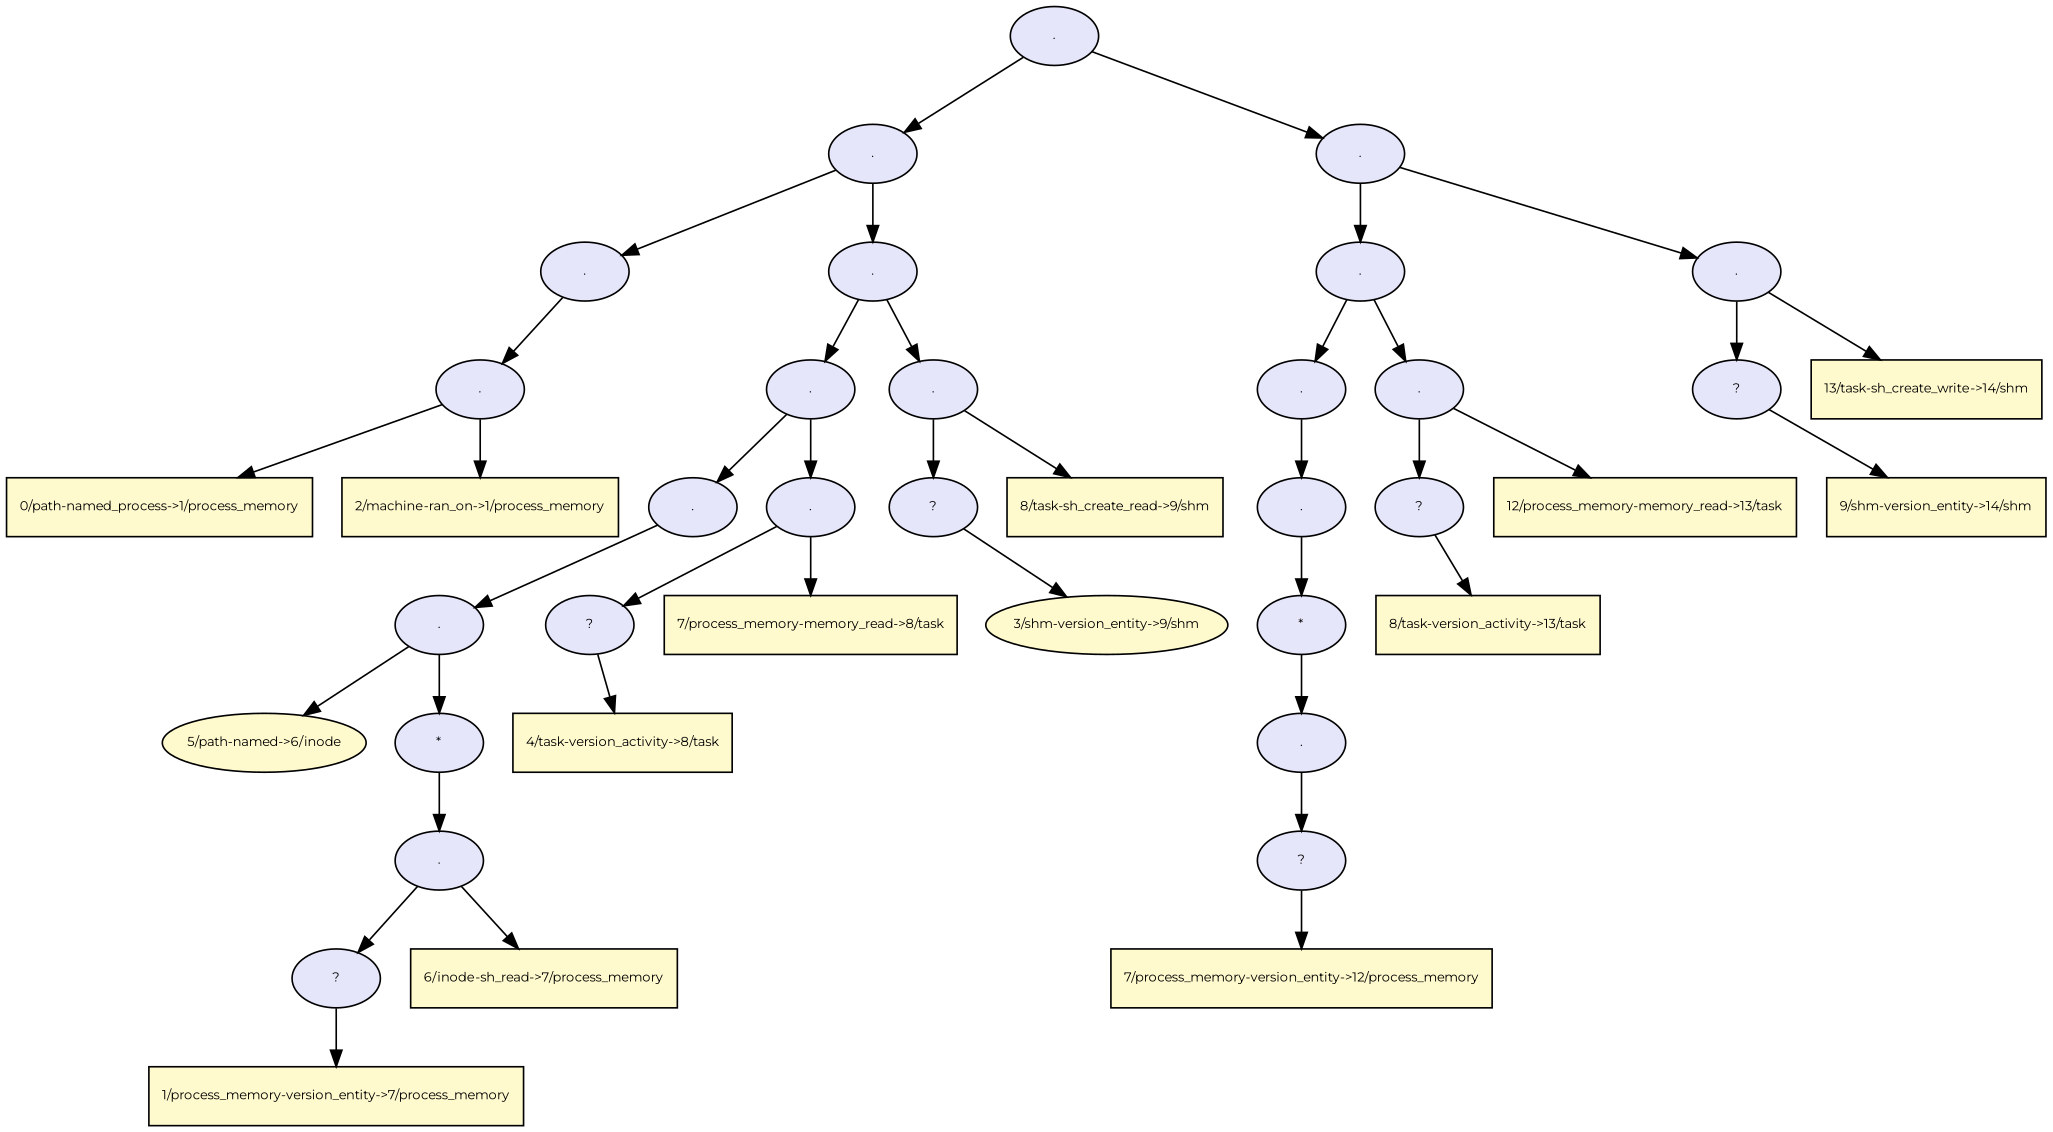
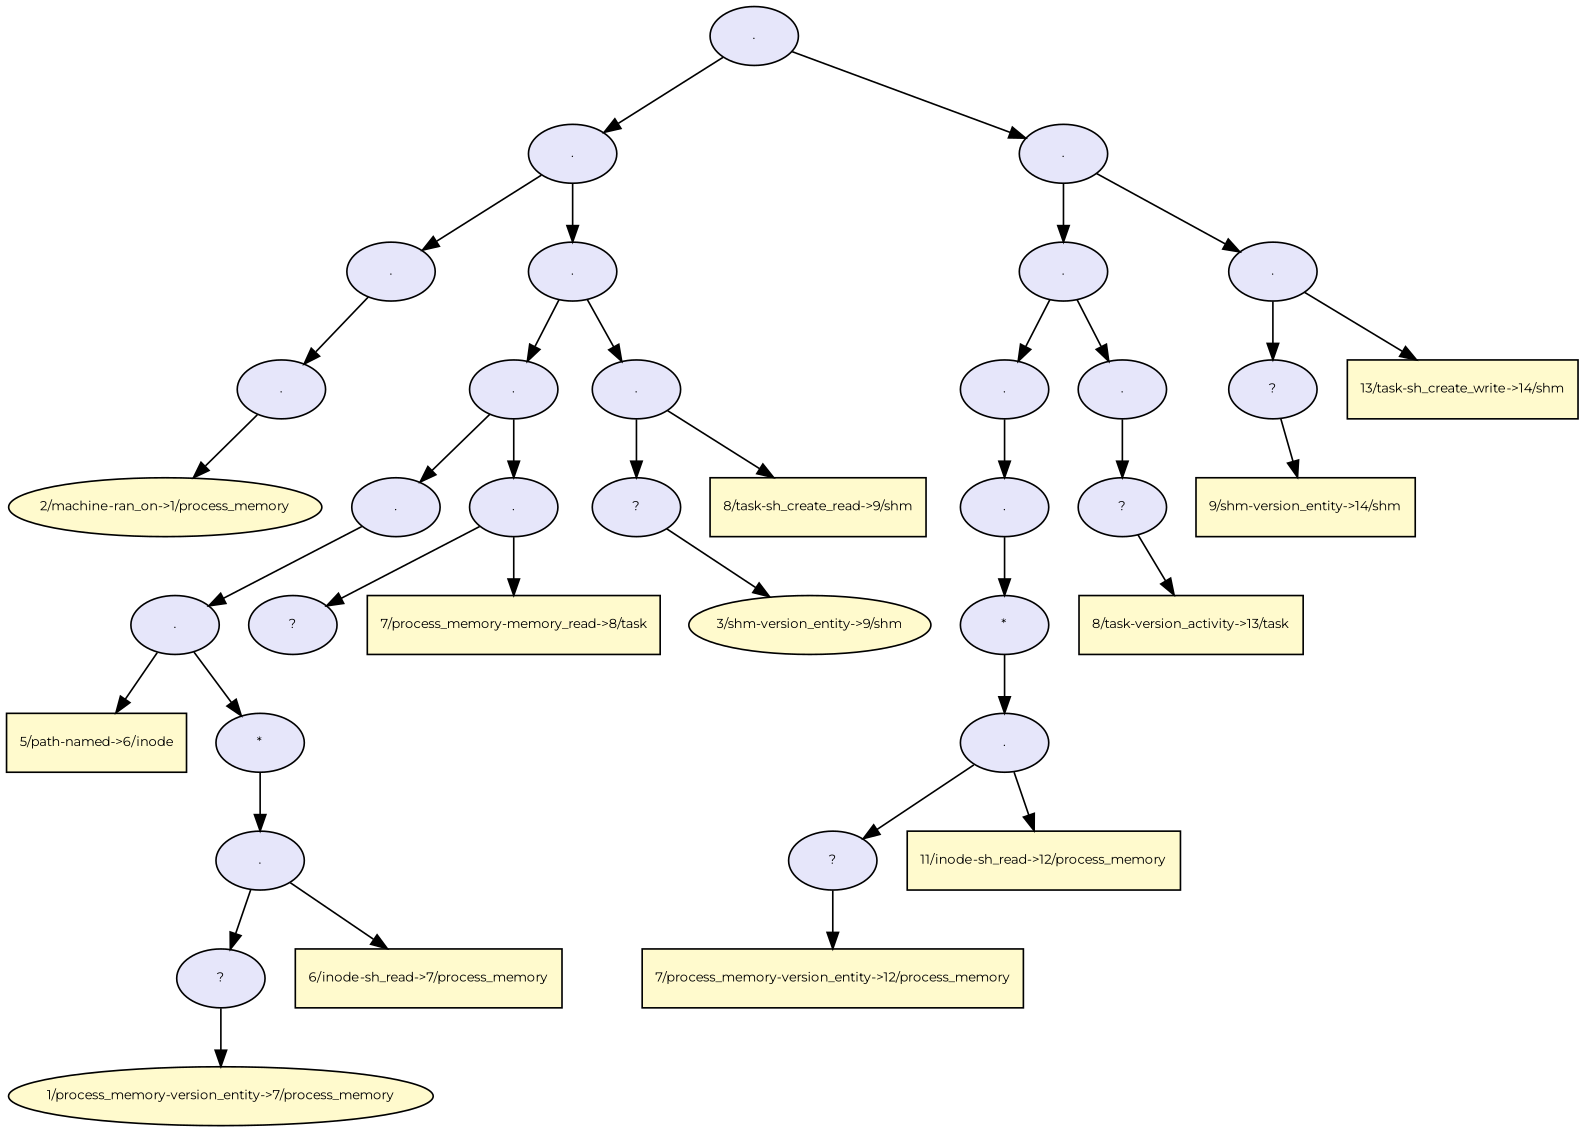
(160, 507) -> none
(480, 507) -> (165, 507)
(1645, 507) -> none
(264, 743) -> (97, 743)
(623, 743) -> none
none -> (1044, 861)
(336, 1096) -> (221, 1096)
